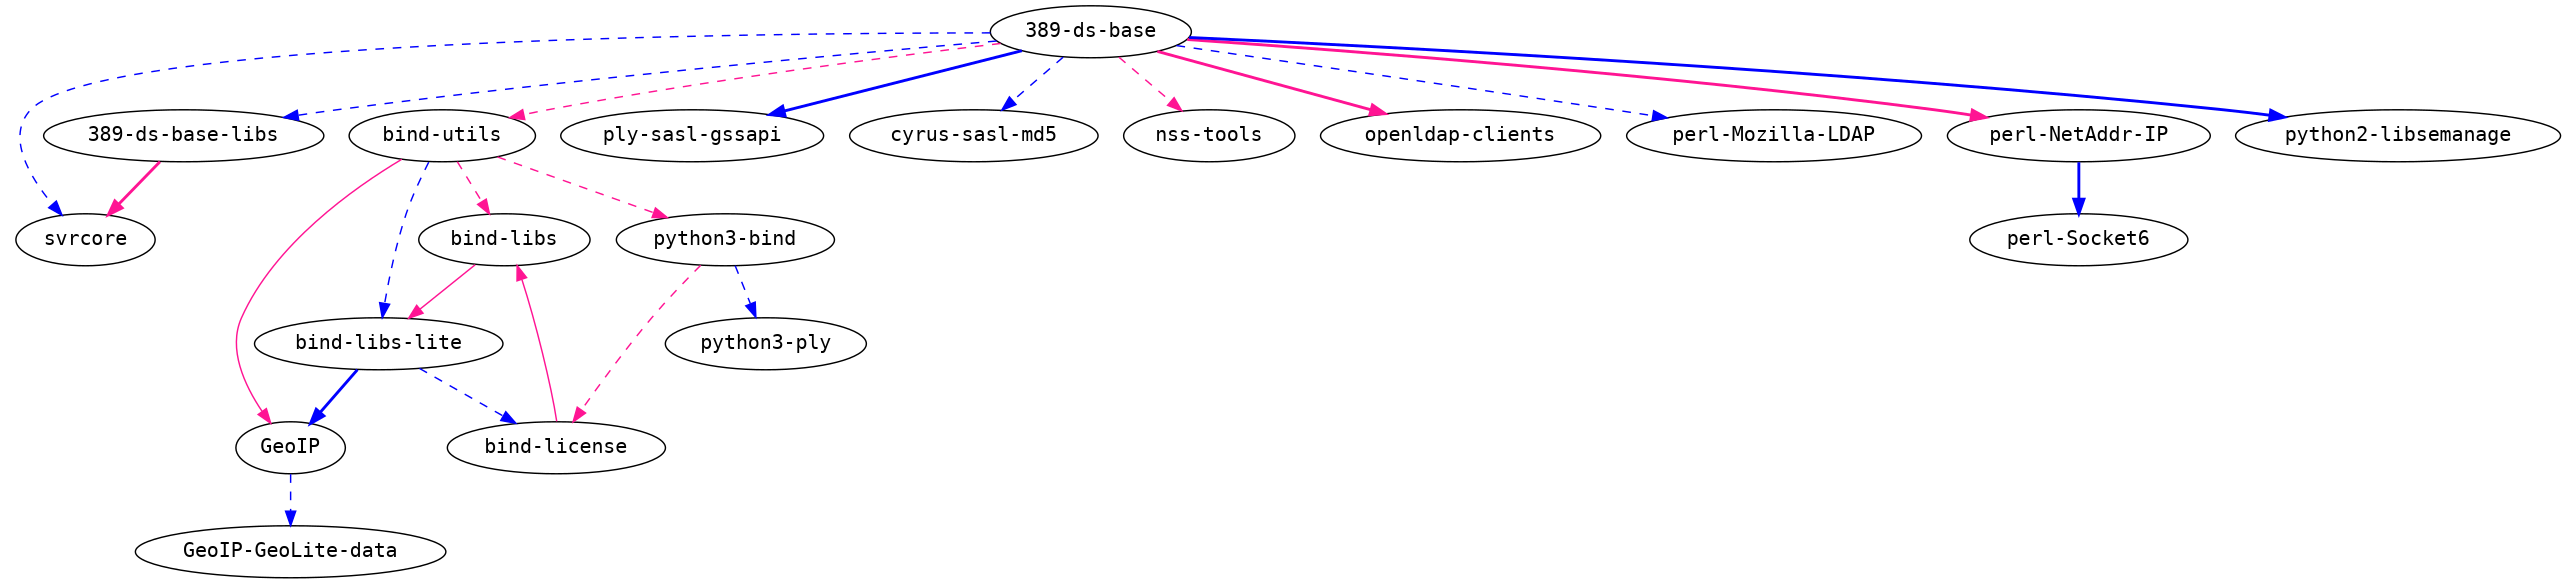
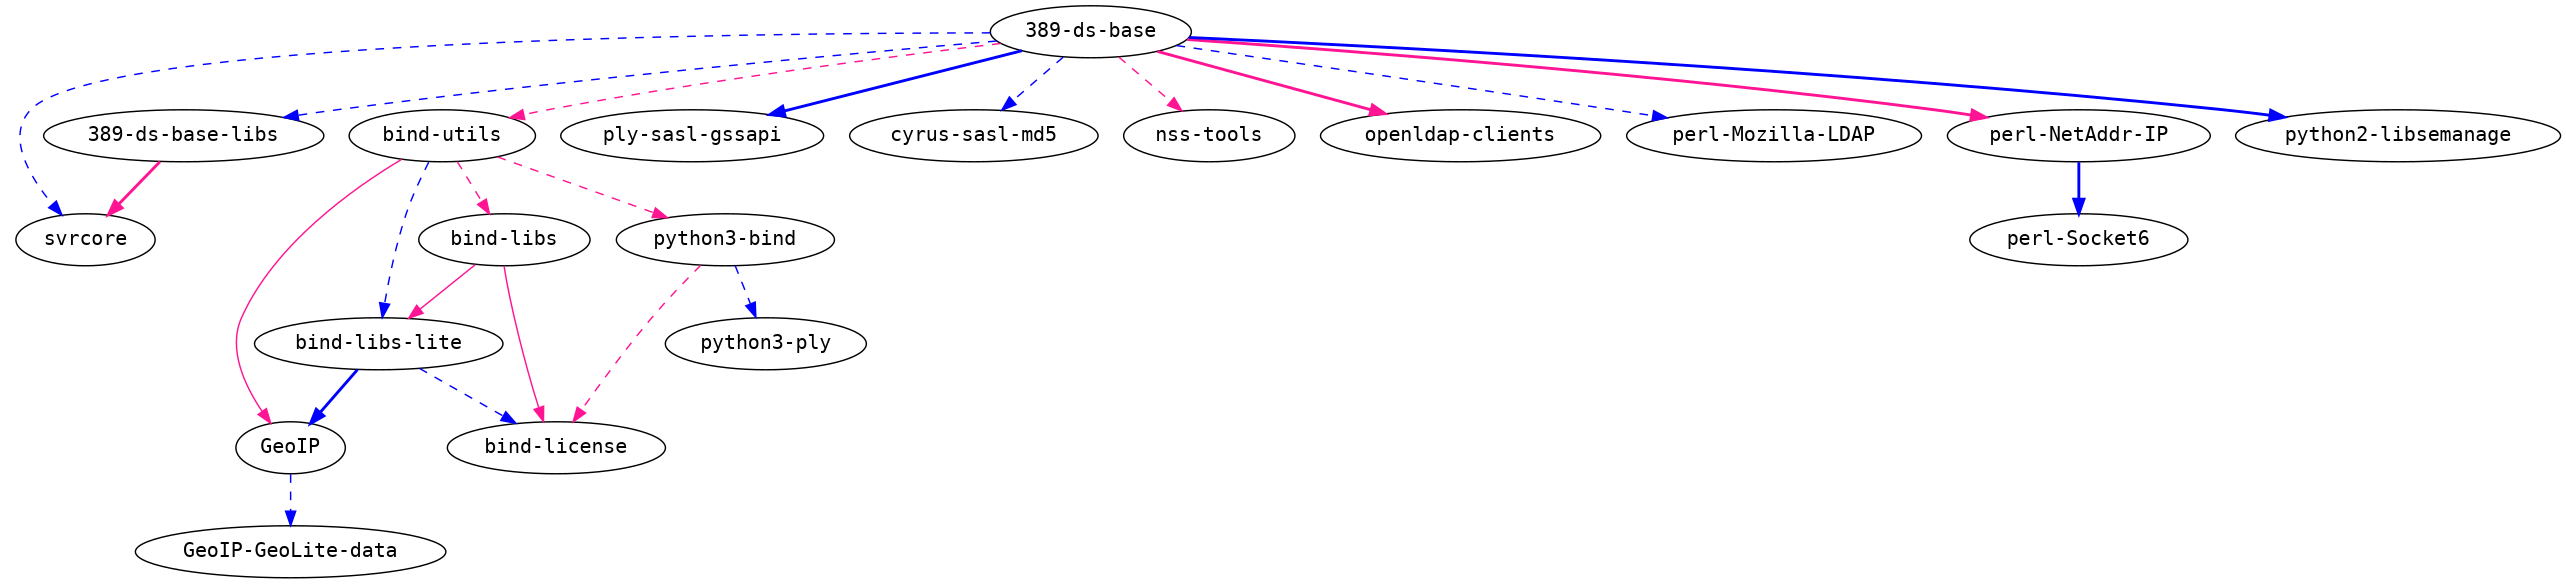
(542, 350) -> (519, 337)
